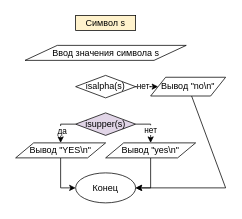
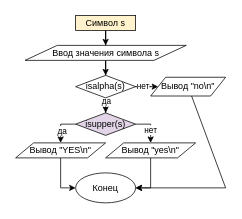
none -> (105, 40)
none -> (105, 70)
none -> (105, 108)
